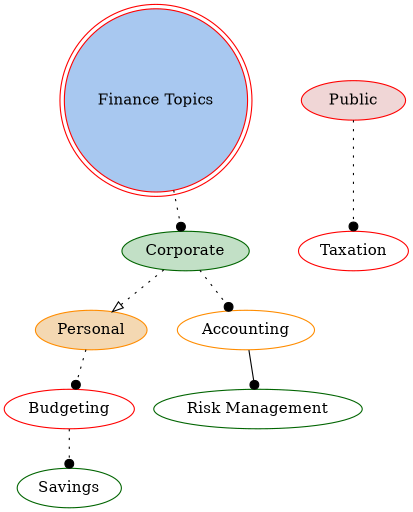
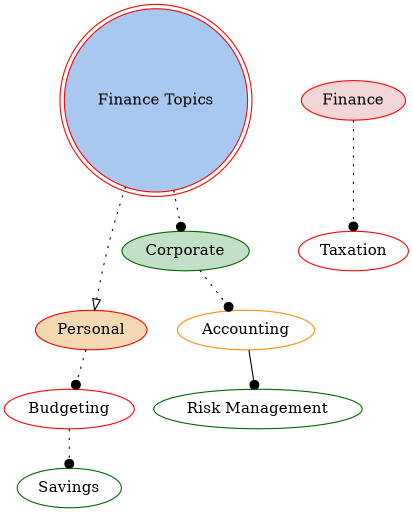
(353, 100) -> (353, 100)
(142, 287) -> (109, 242)
(91, 330) -> (91, 330)
